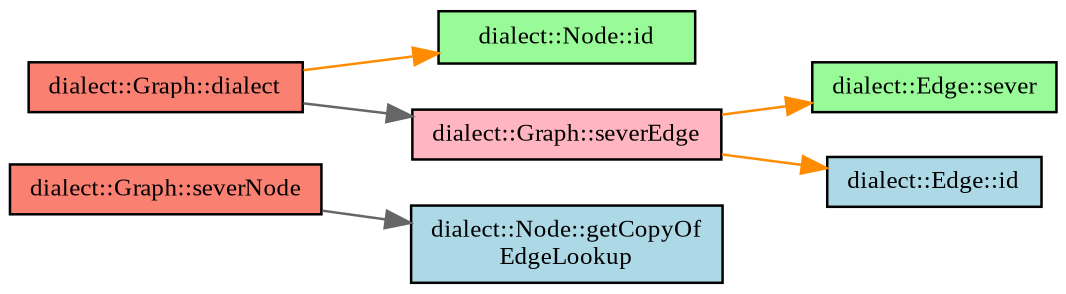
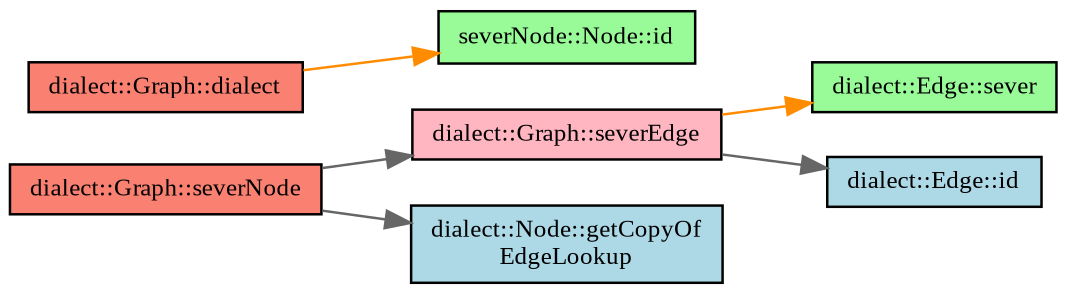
(567, 37) -> (567, 37)
(345, 108) -> (355, 164)
(762, 160) -> (762, 160)
